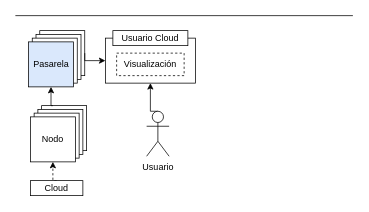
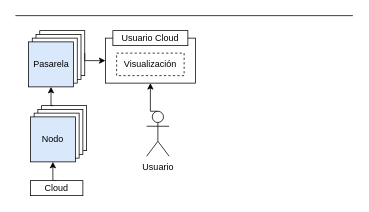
(53, 139) -> (53, 139)
(53, 173) -> (53, 173)
